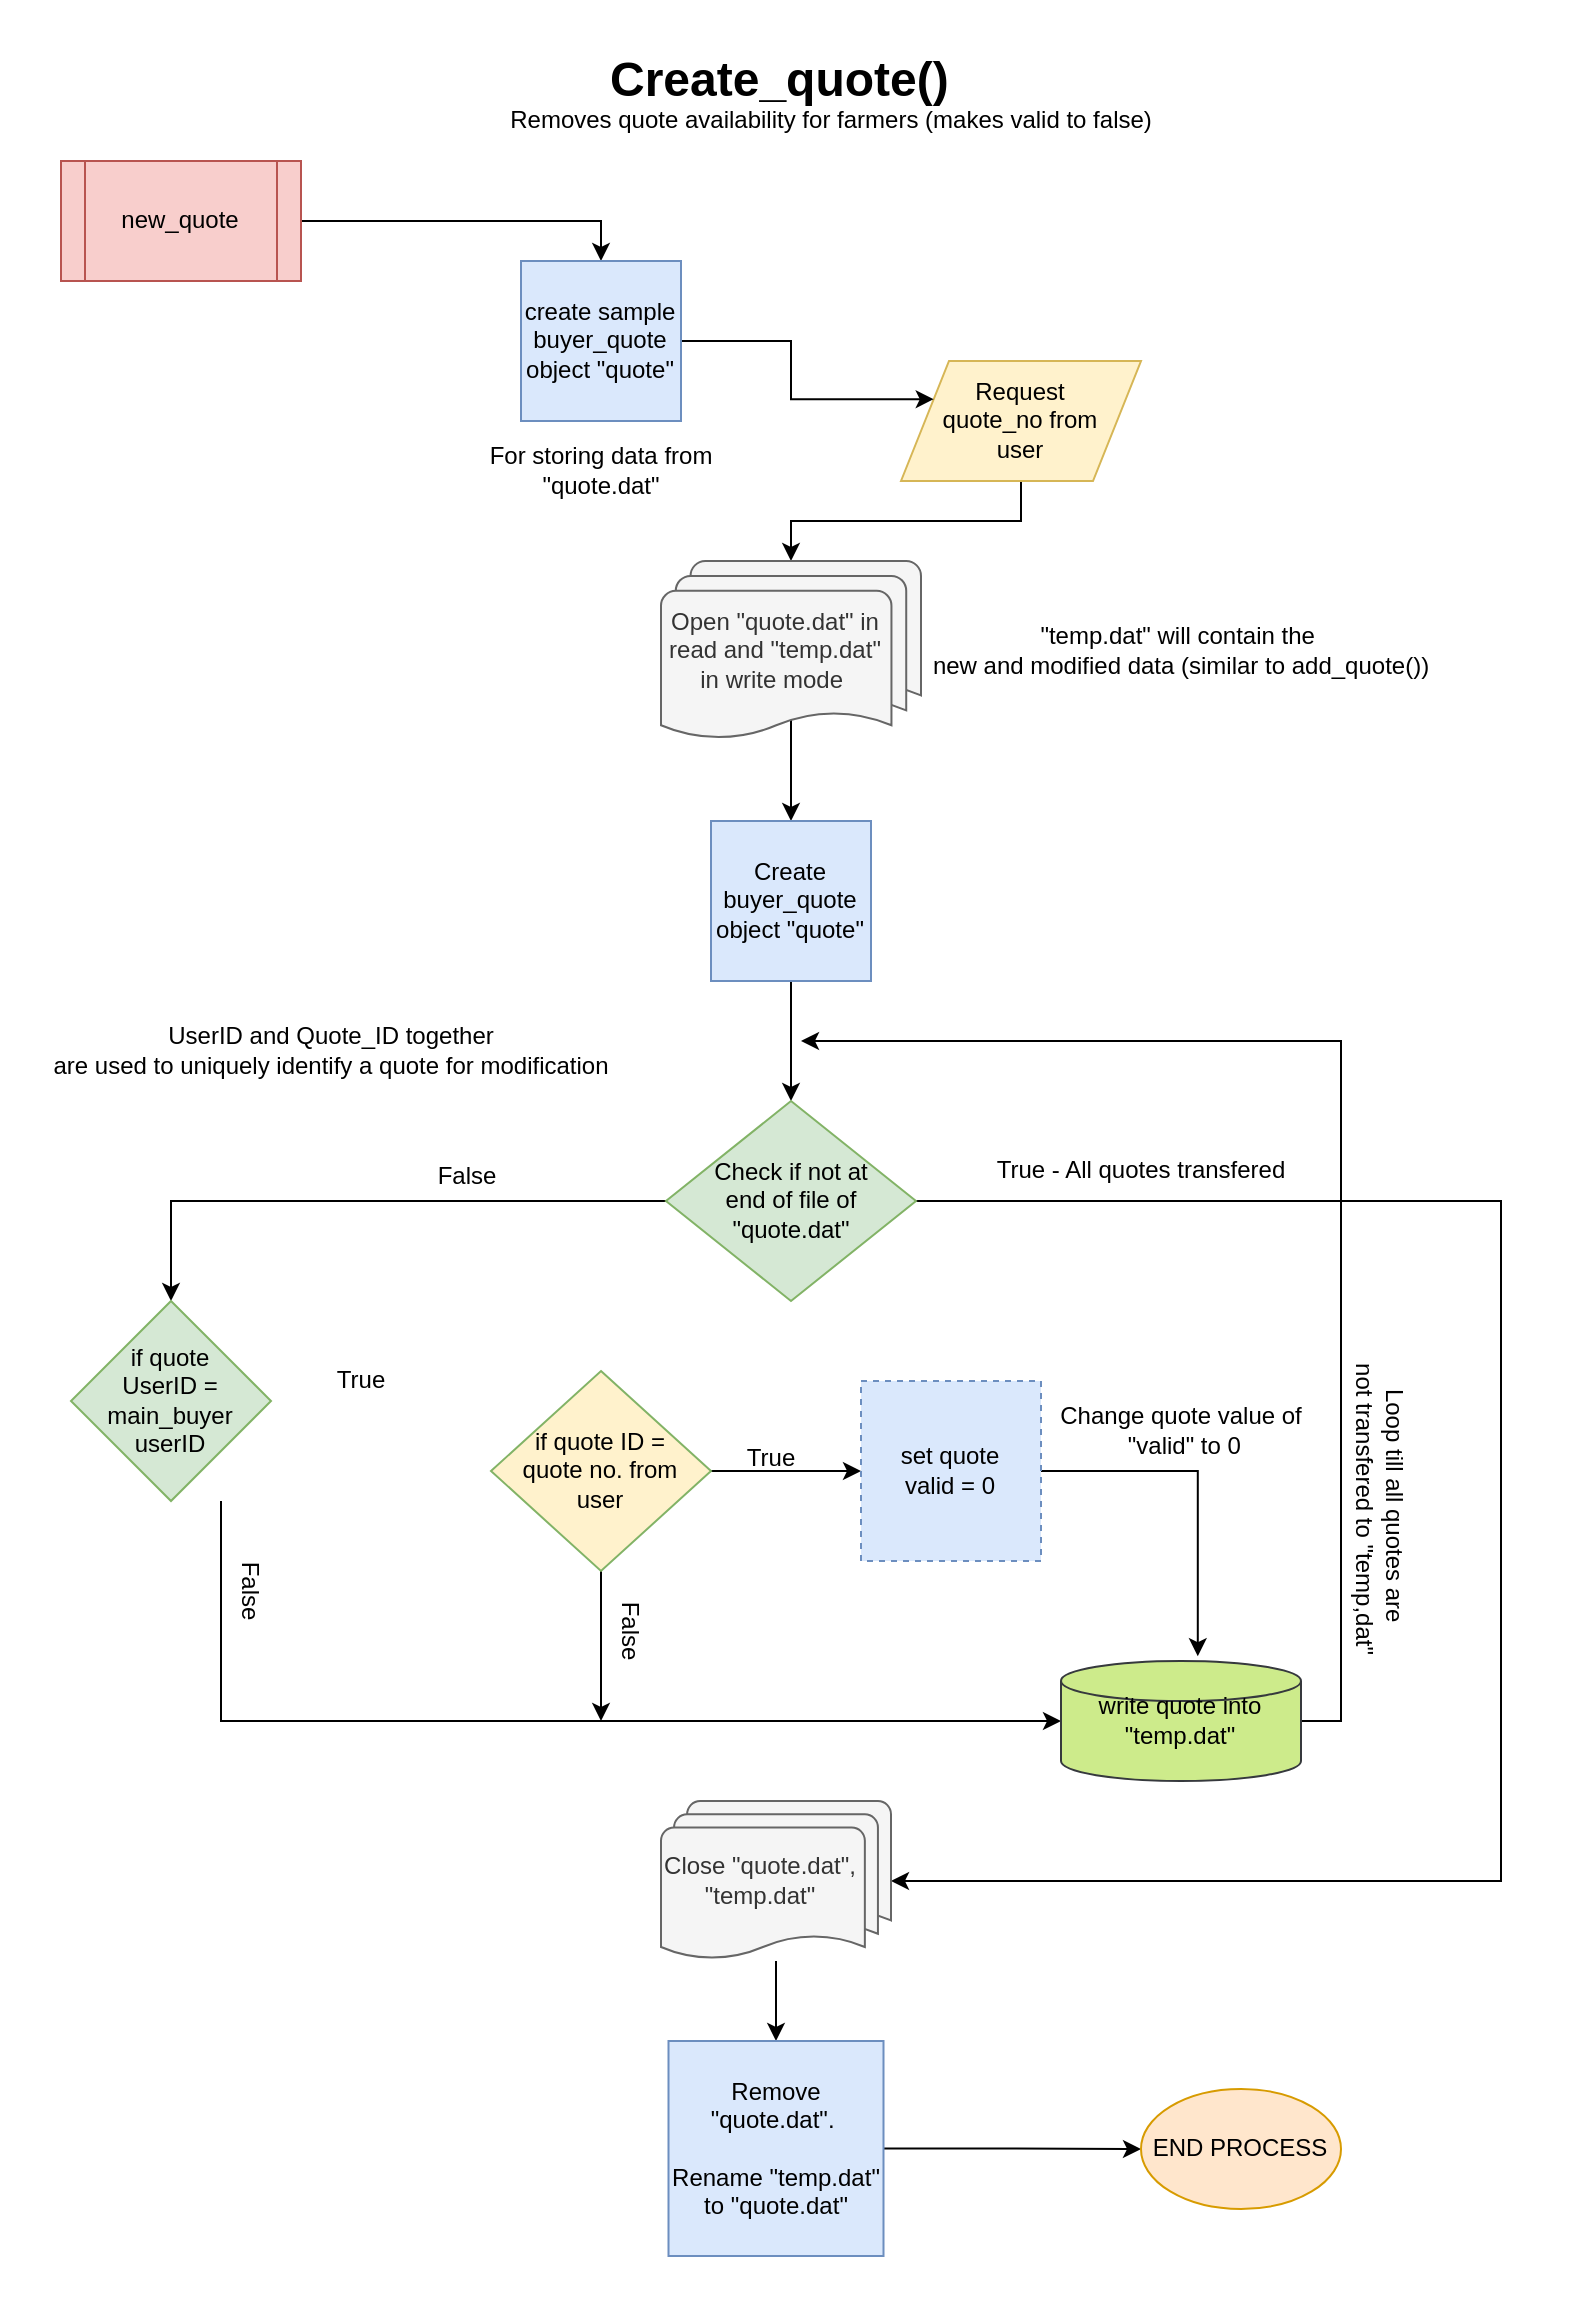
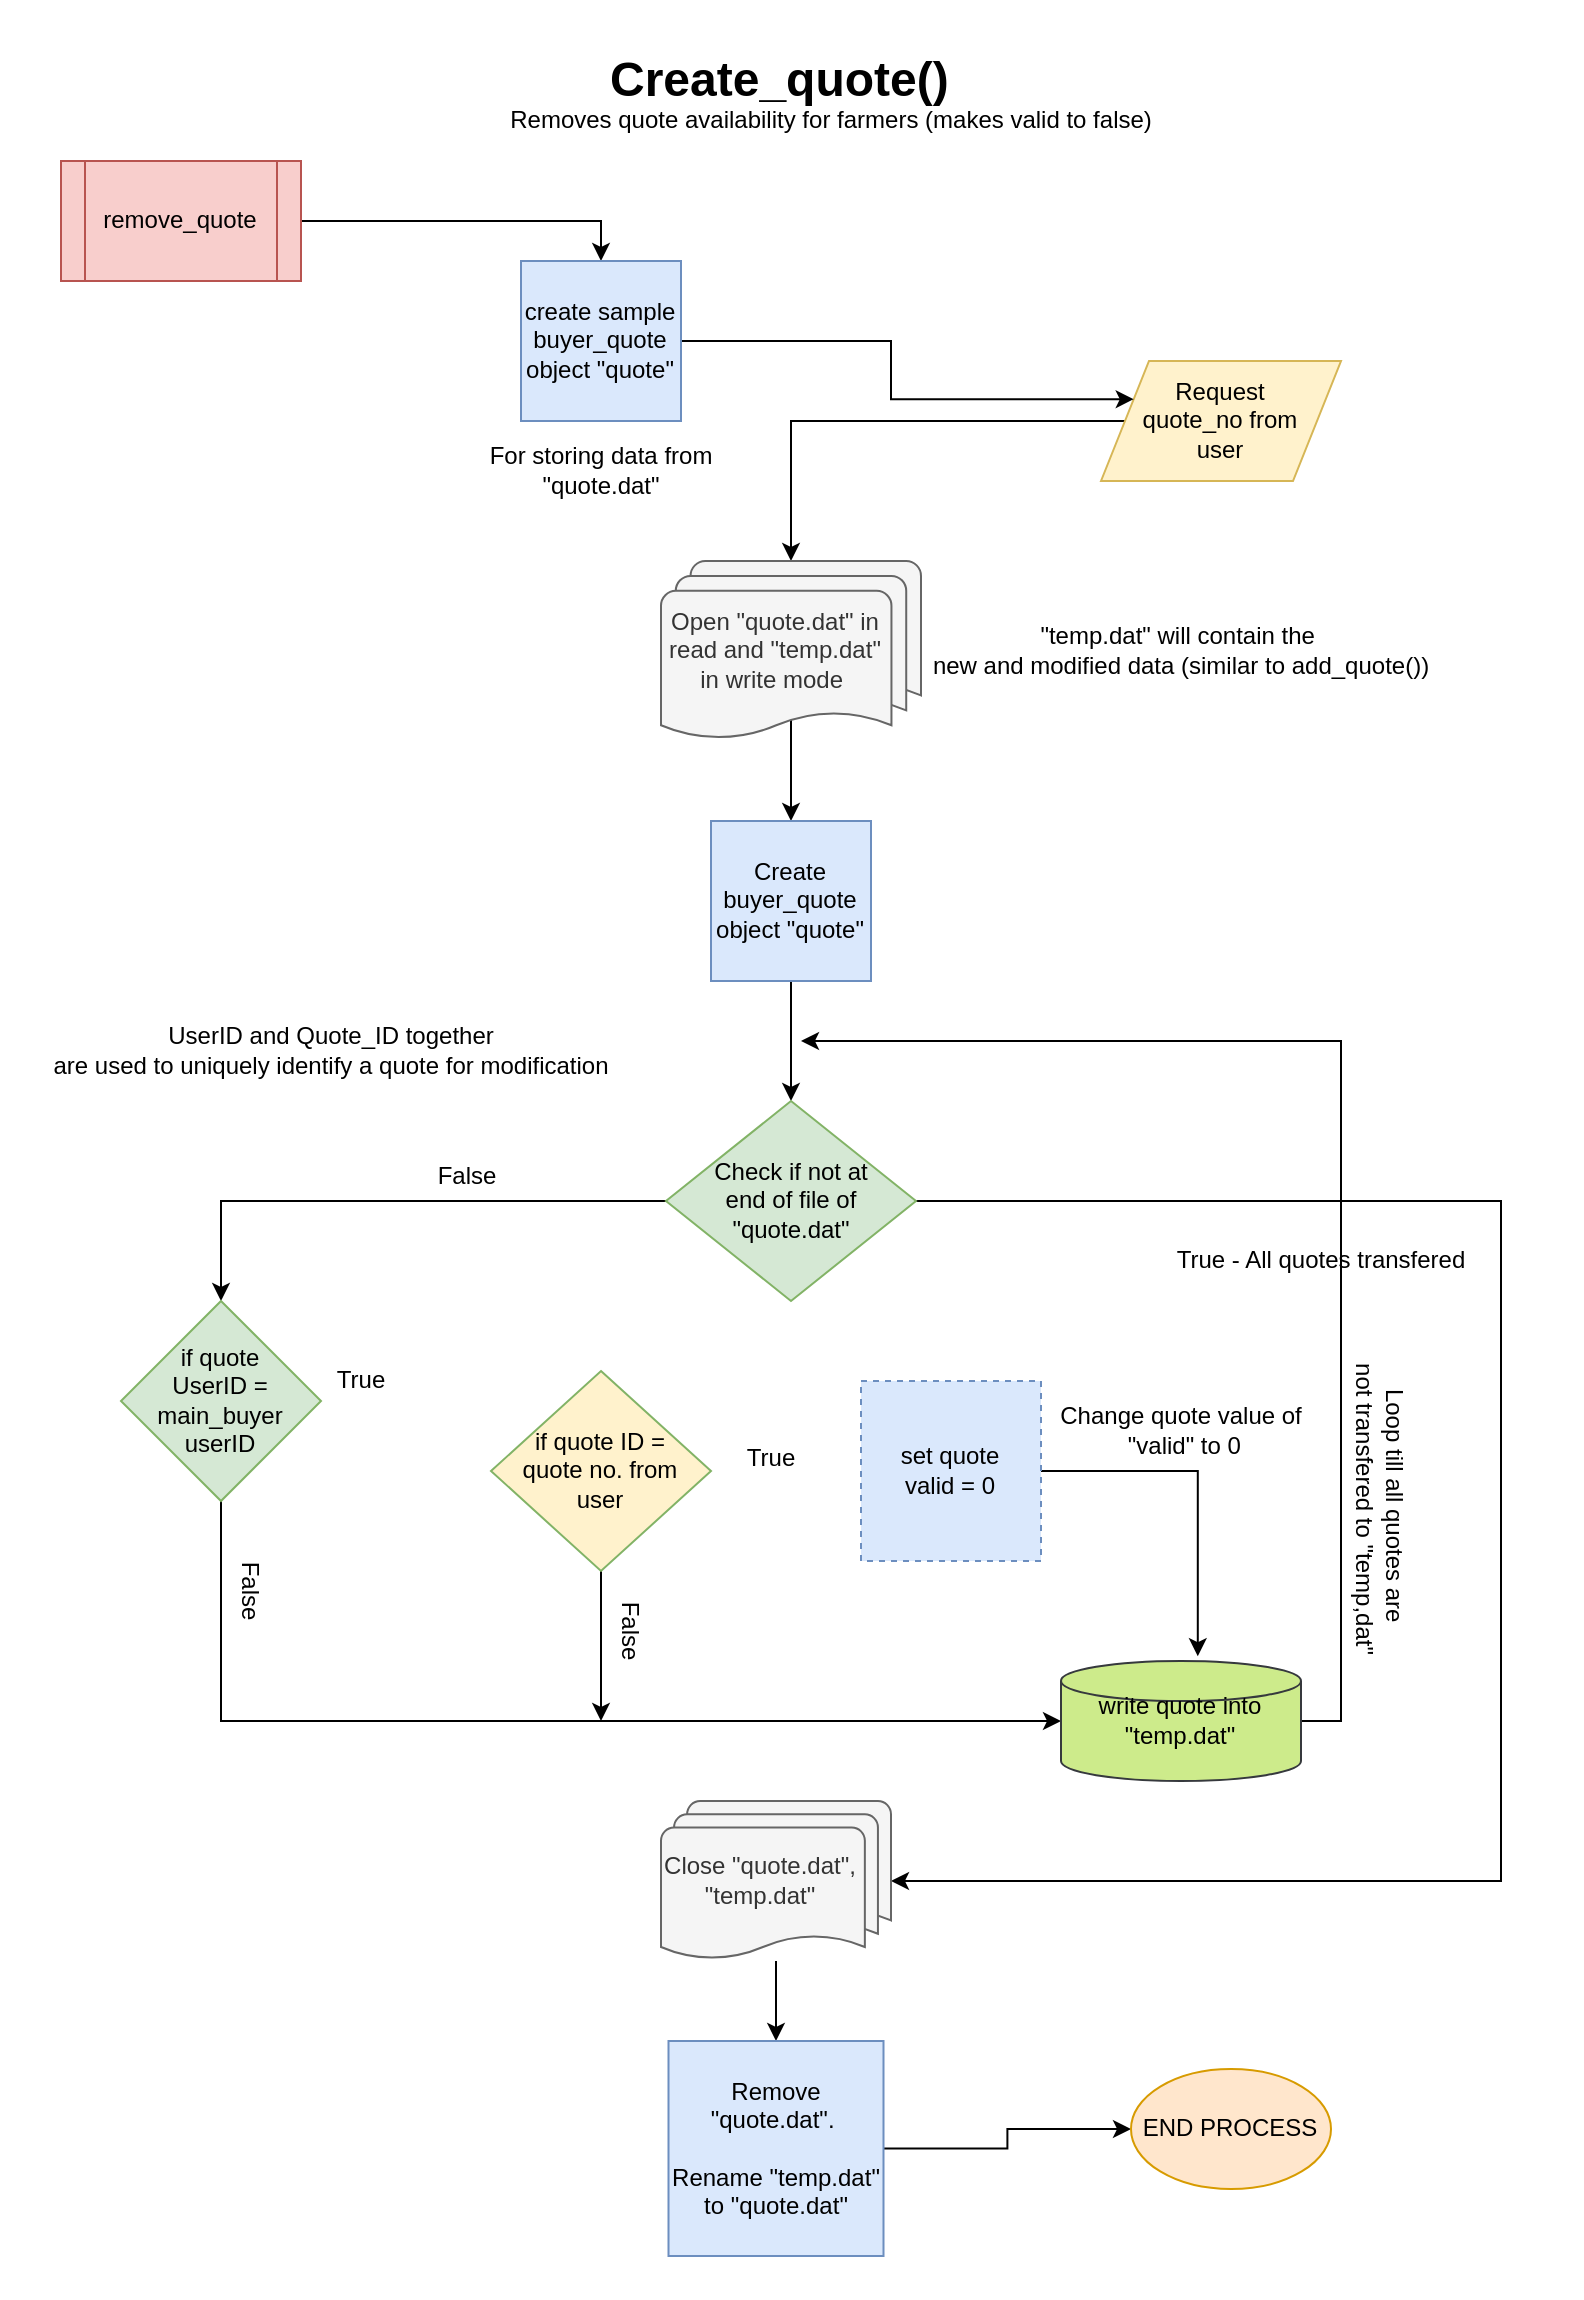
(181, 221) -> (181, 221)
(1021, 421) -> (1221, 421)
(1141, 1171) -> (1321, 1261)
(171, 1401) -> (221, 1401)
(779, 1471) -> none
(1241, 2149) -> (1231, 2129)
